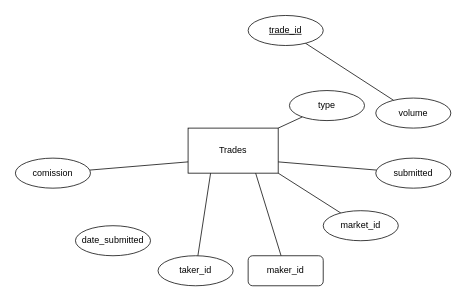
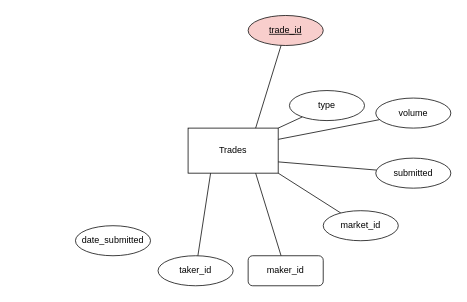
(285, 30) -> (285, 30)
(349, 72) -> (268, 87)
none -> (328, 129)
(139, 166) -> none
(53, 173) -> none
